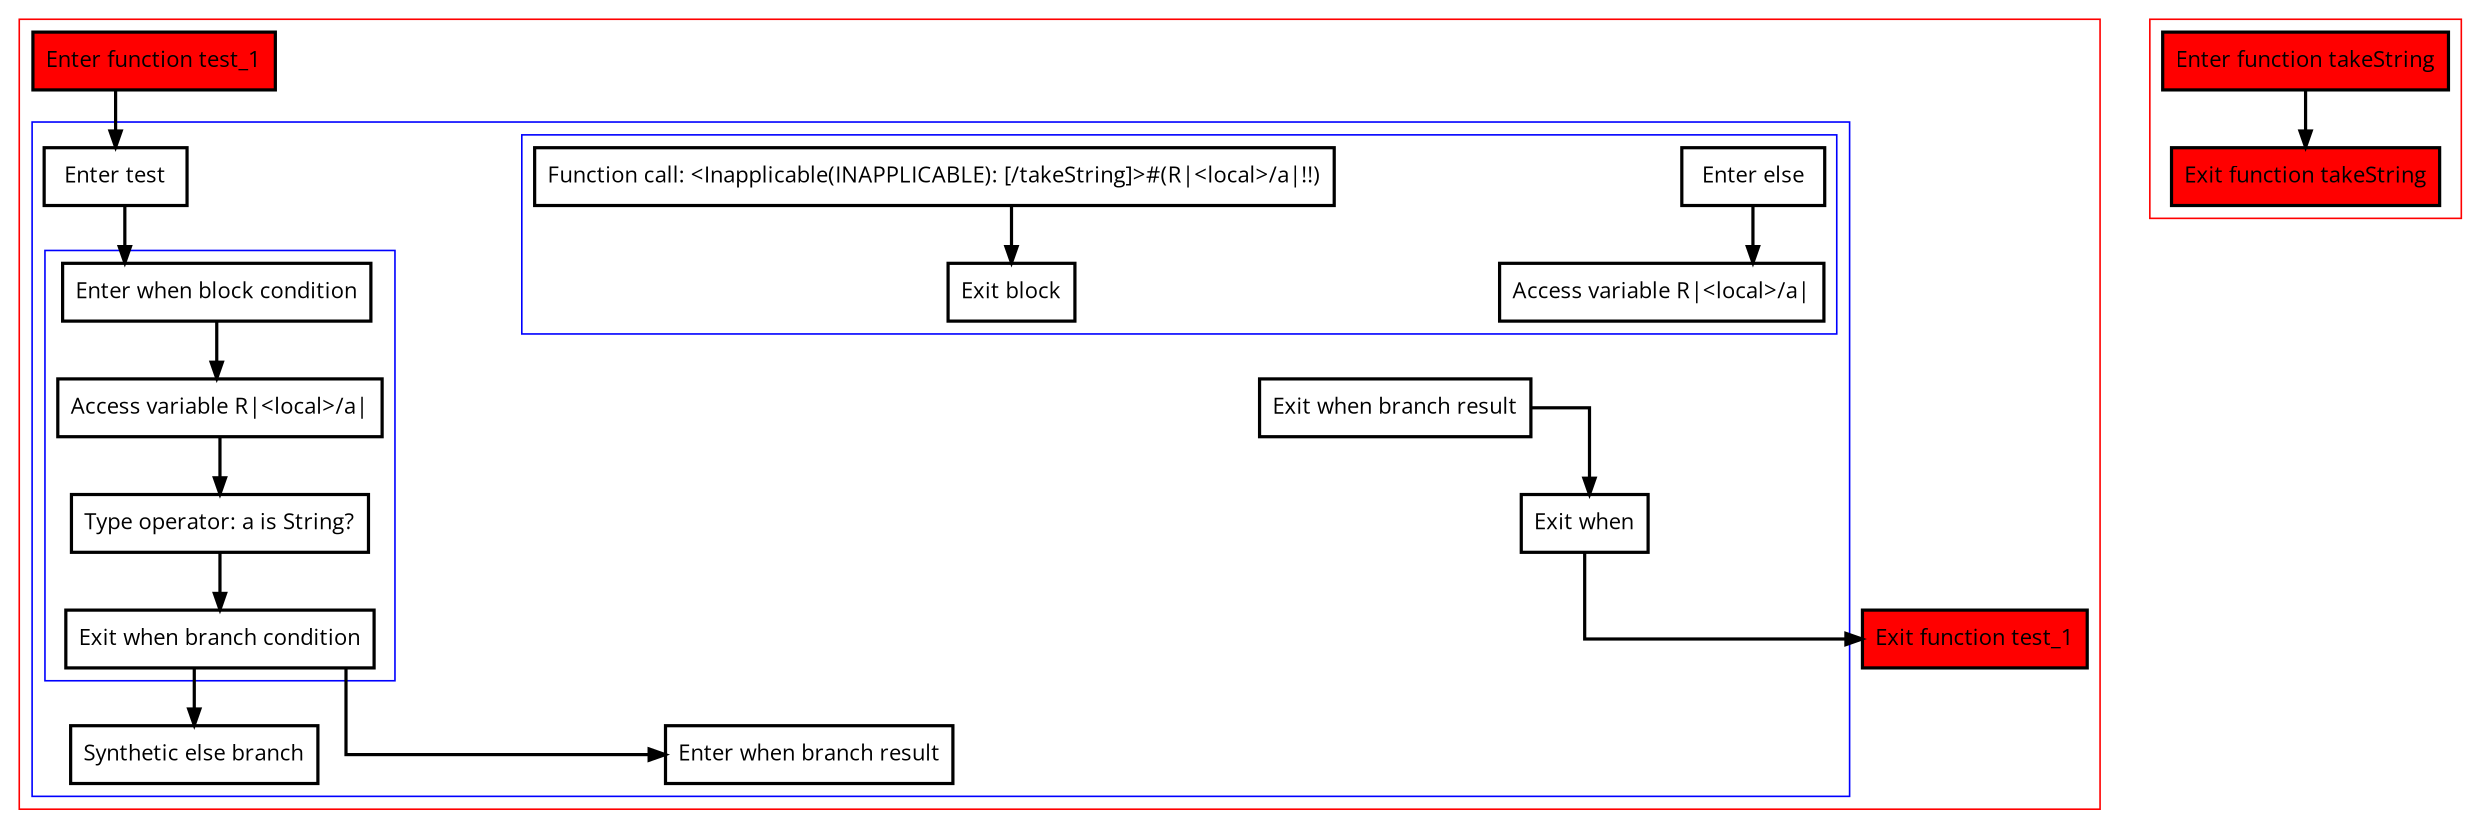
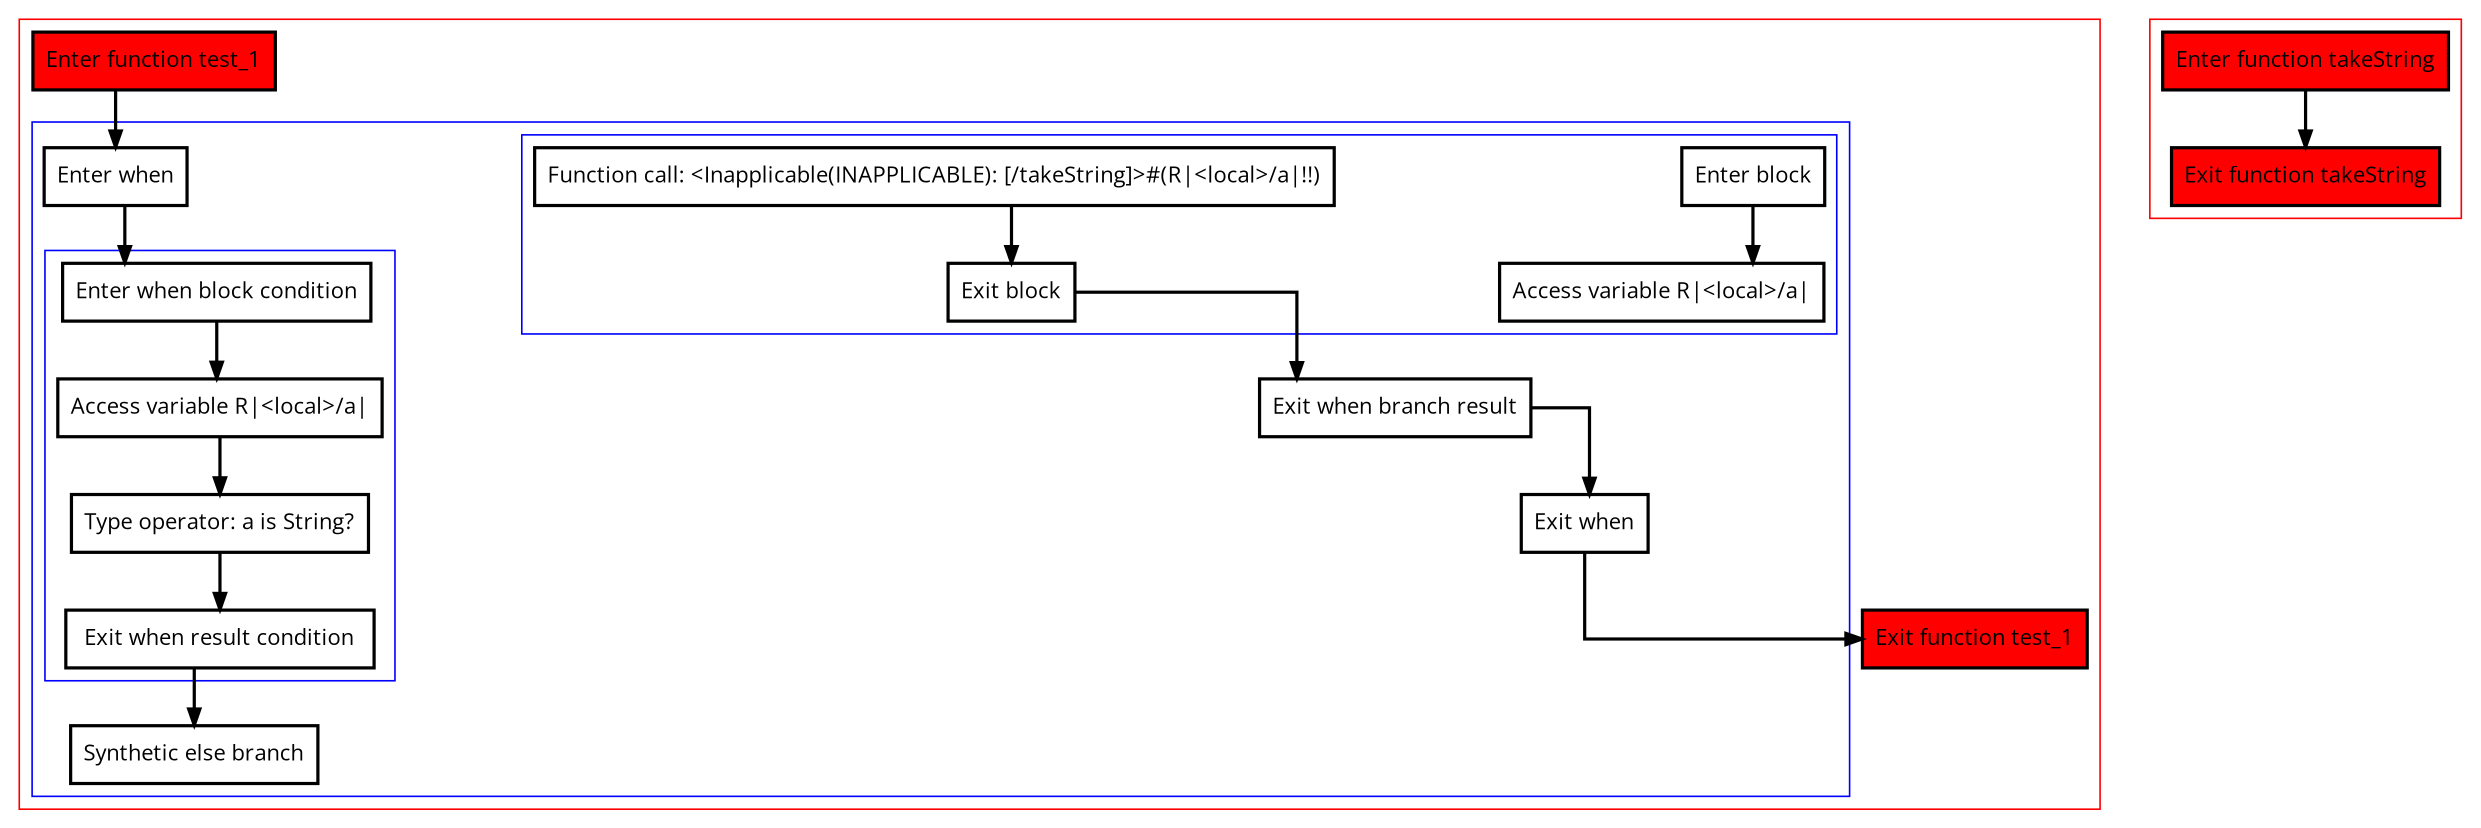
(116, 177) -> (116, 177)
(1753, 177) -> (1753, 177)
none -> (1221, 292)
(220, 639) -> (220, 639)
(809, 755) -> none
